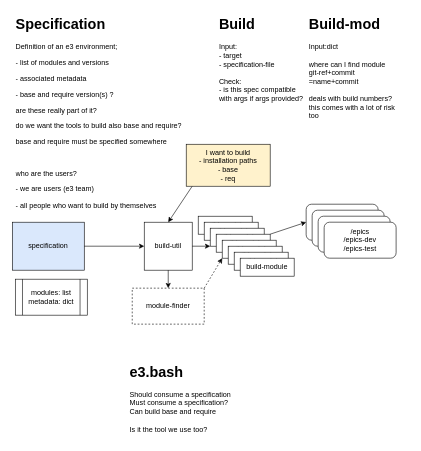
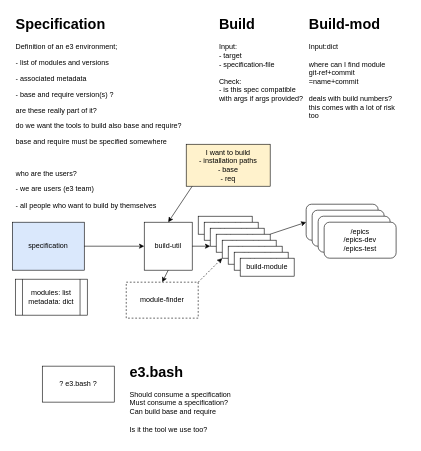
(168, 306) -> (162, 300)
none -> (78, 384)
